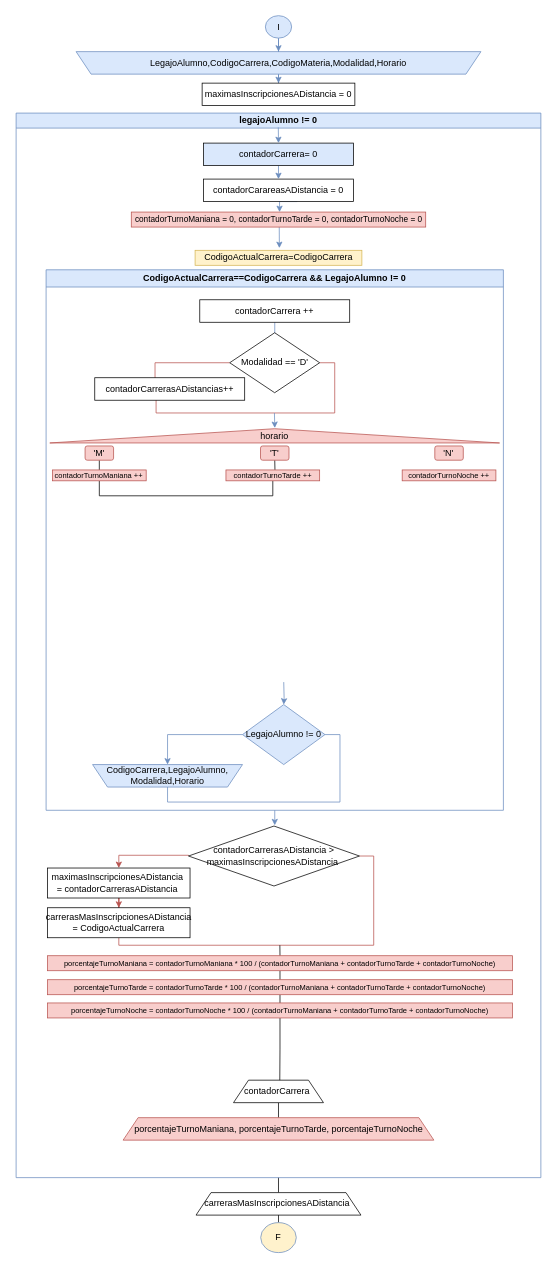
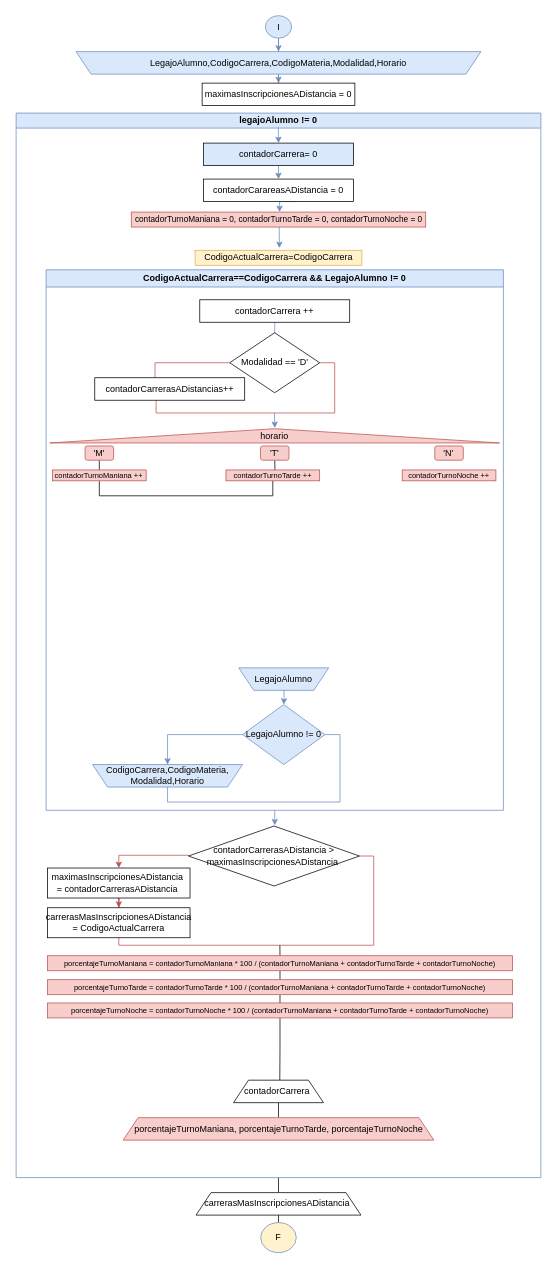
none -> (284, 679)
(168, 776) -> (168, 776)
